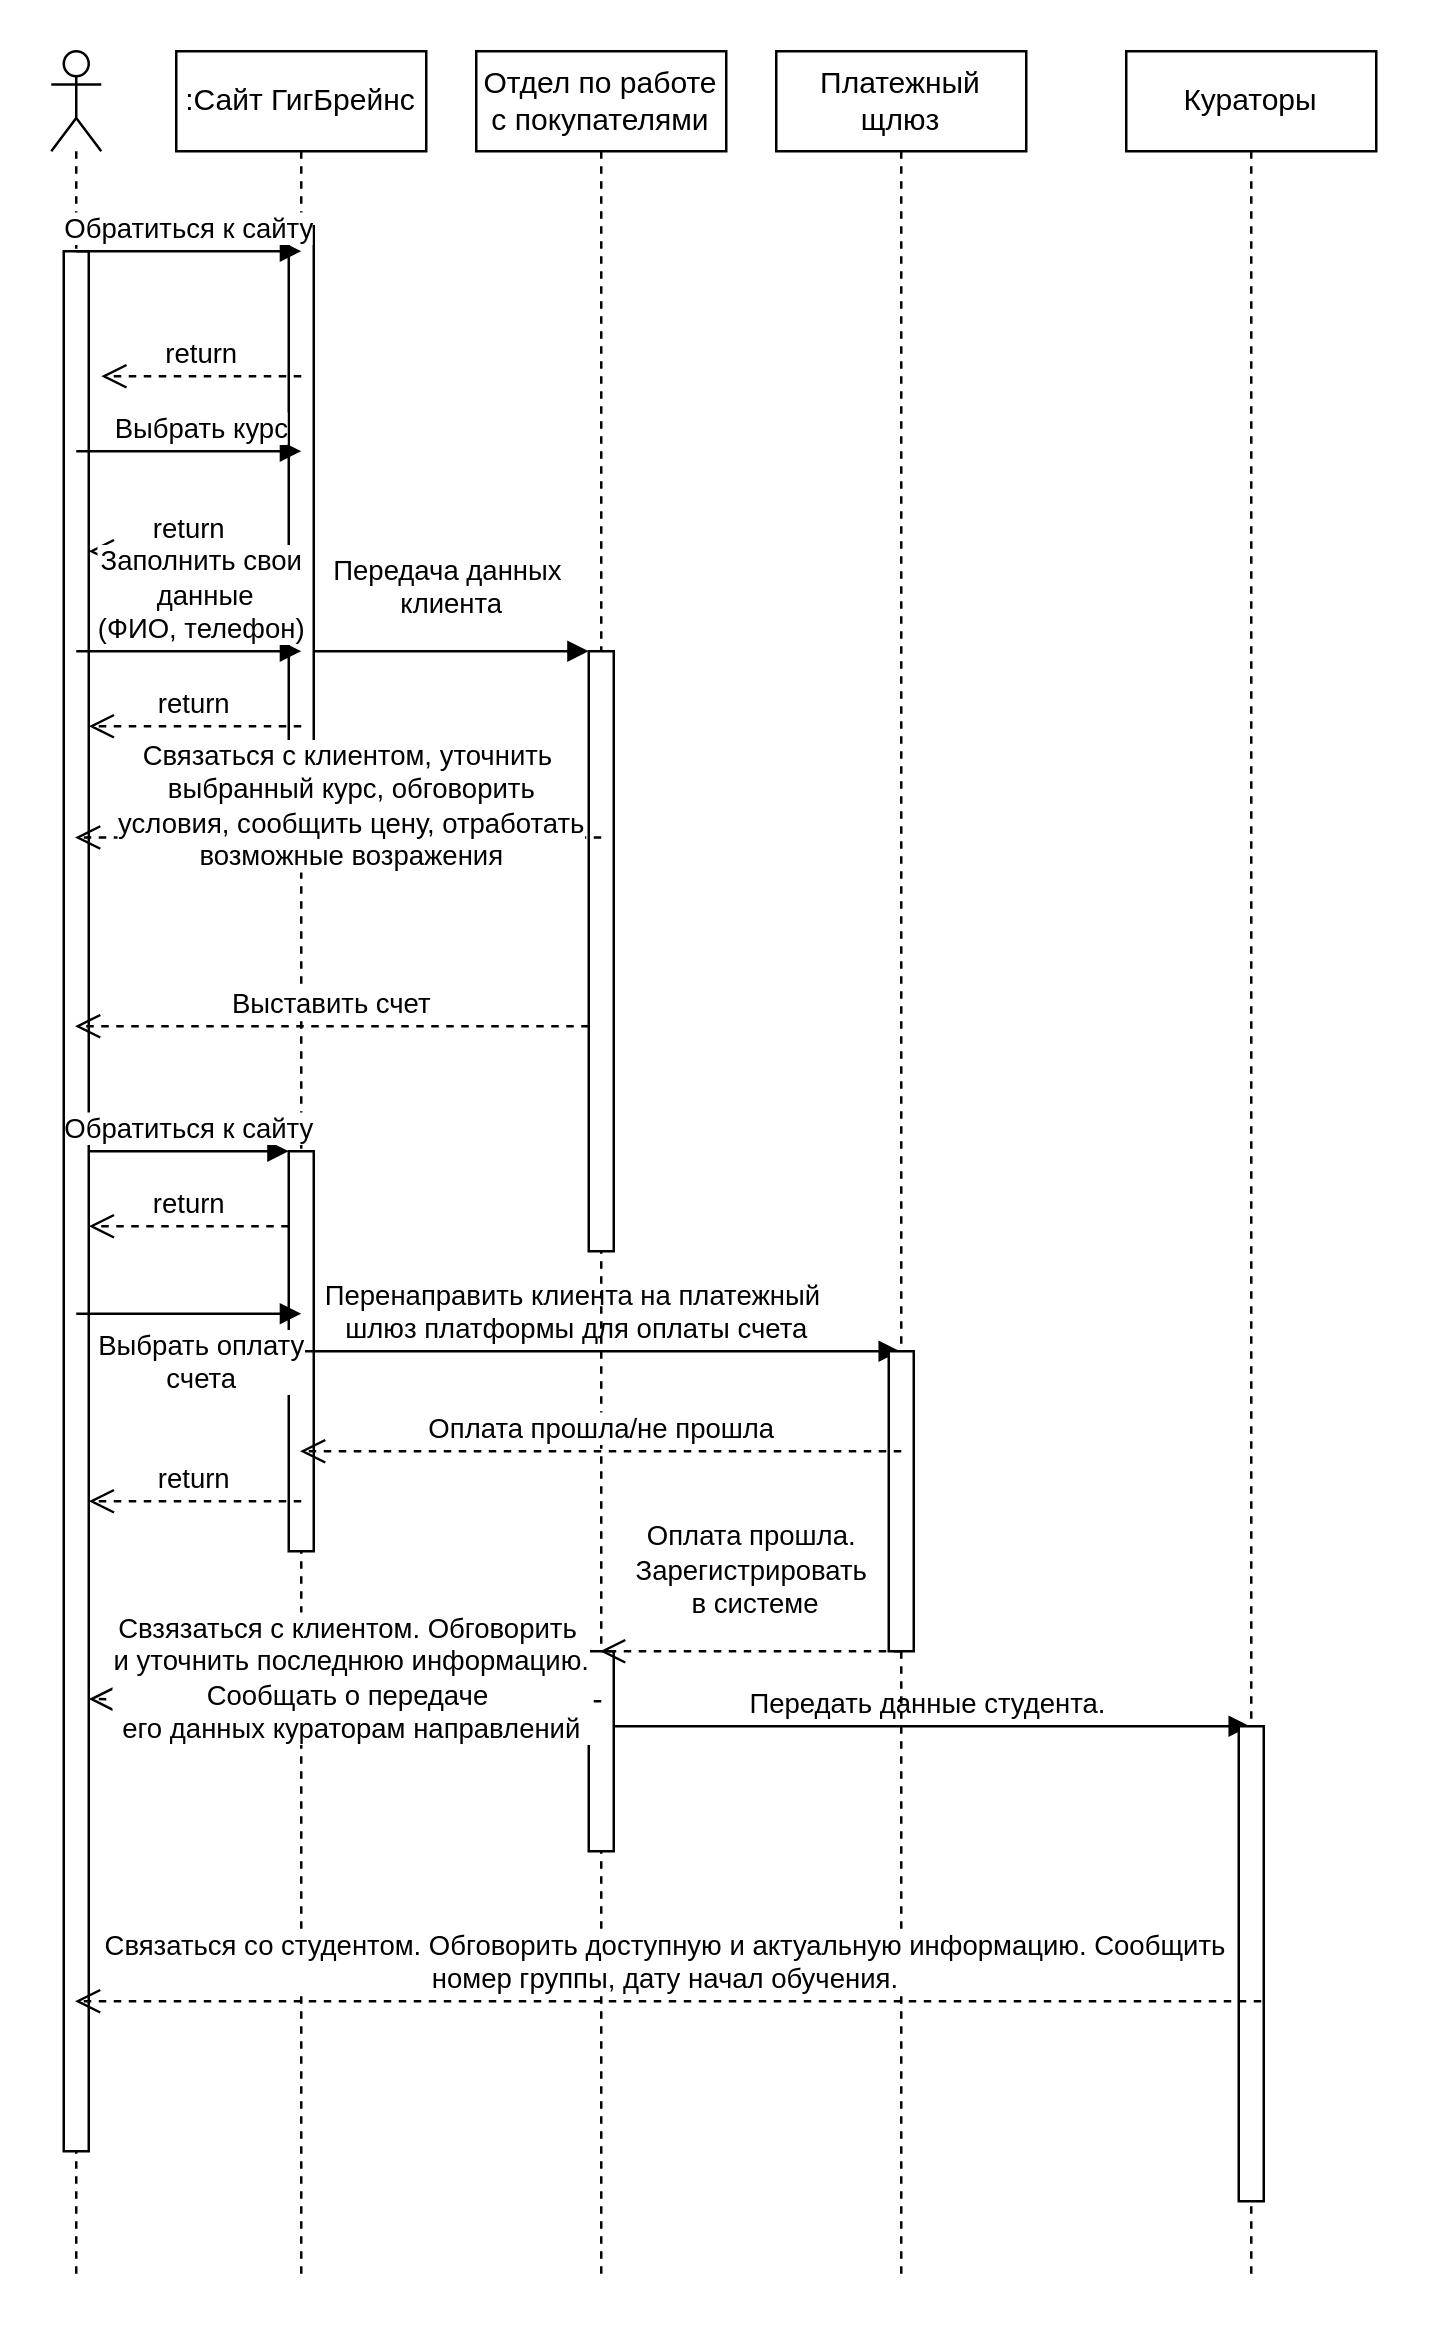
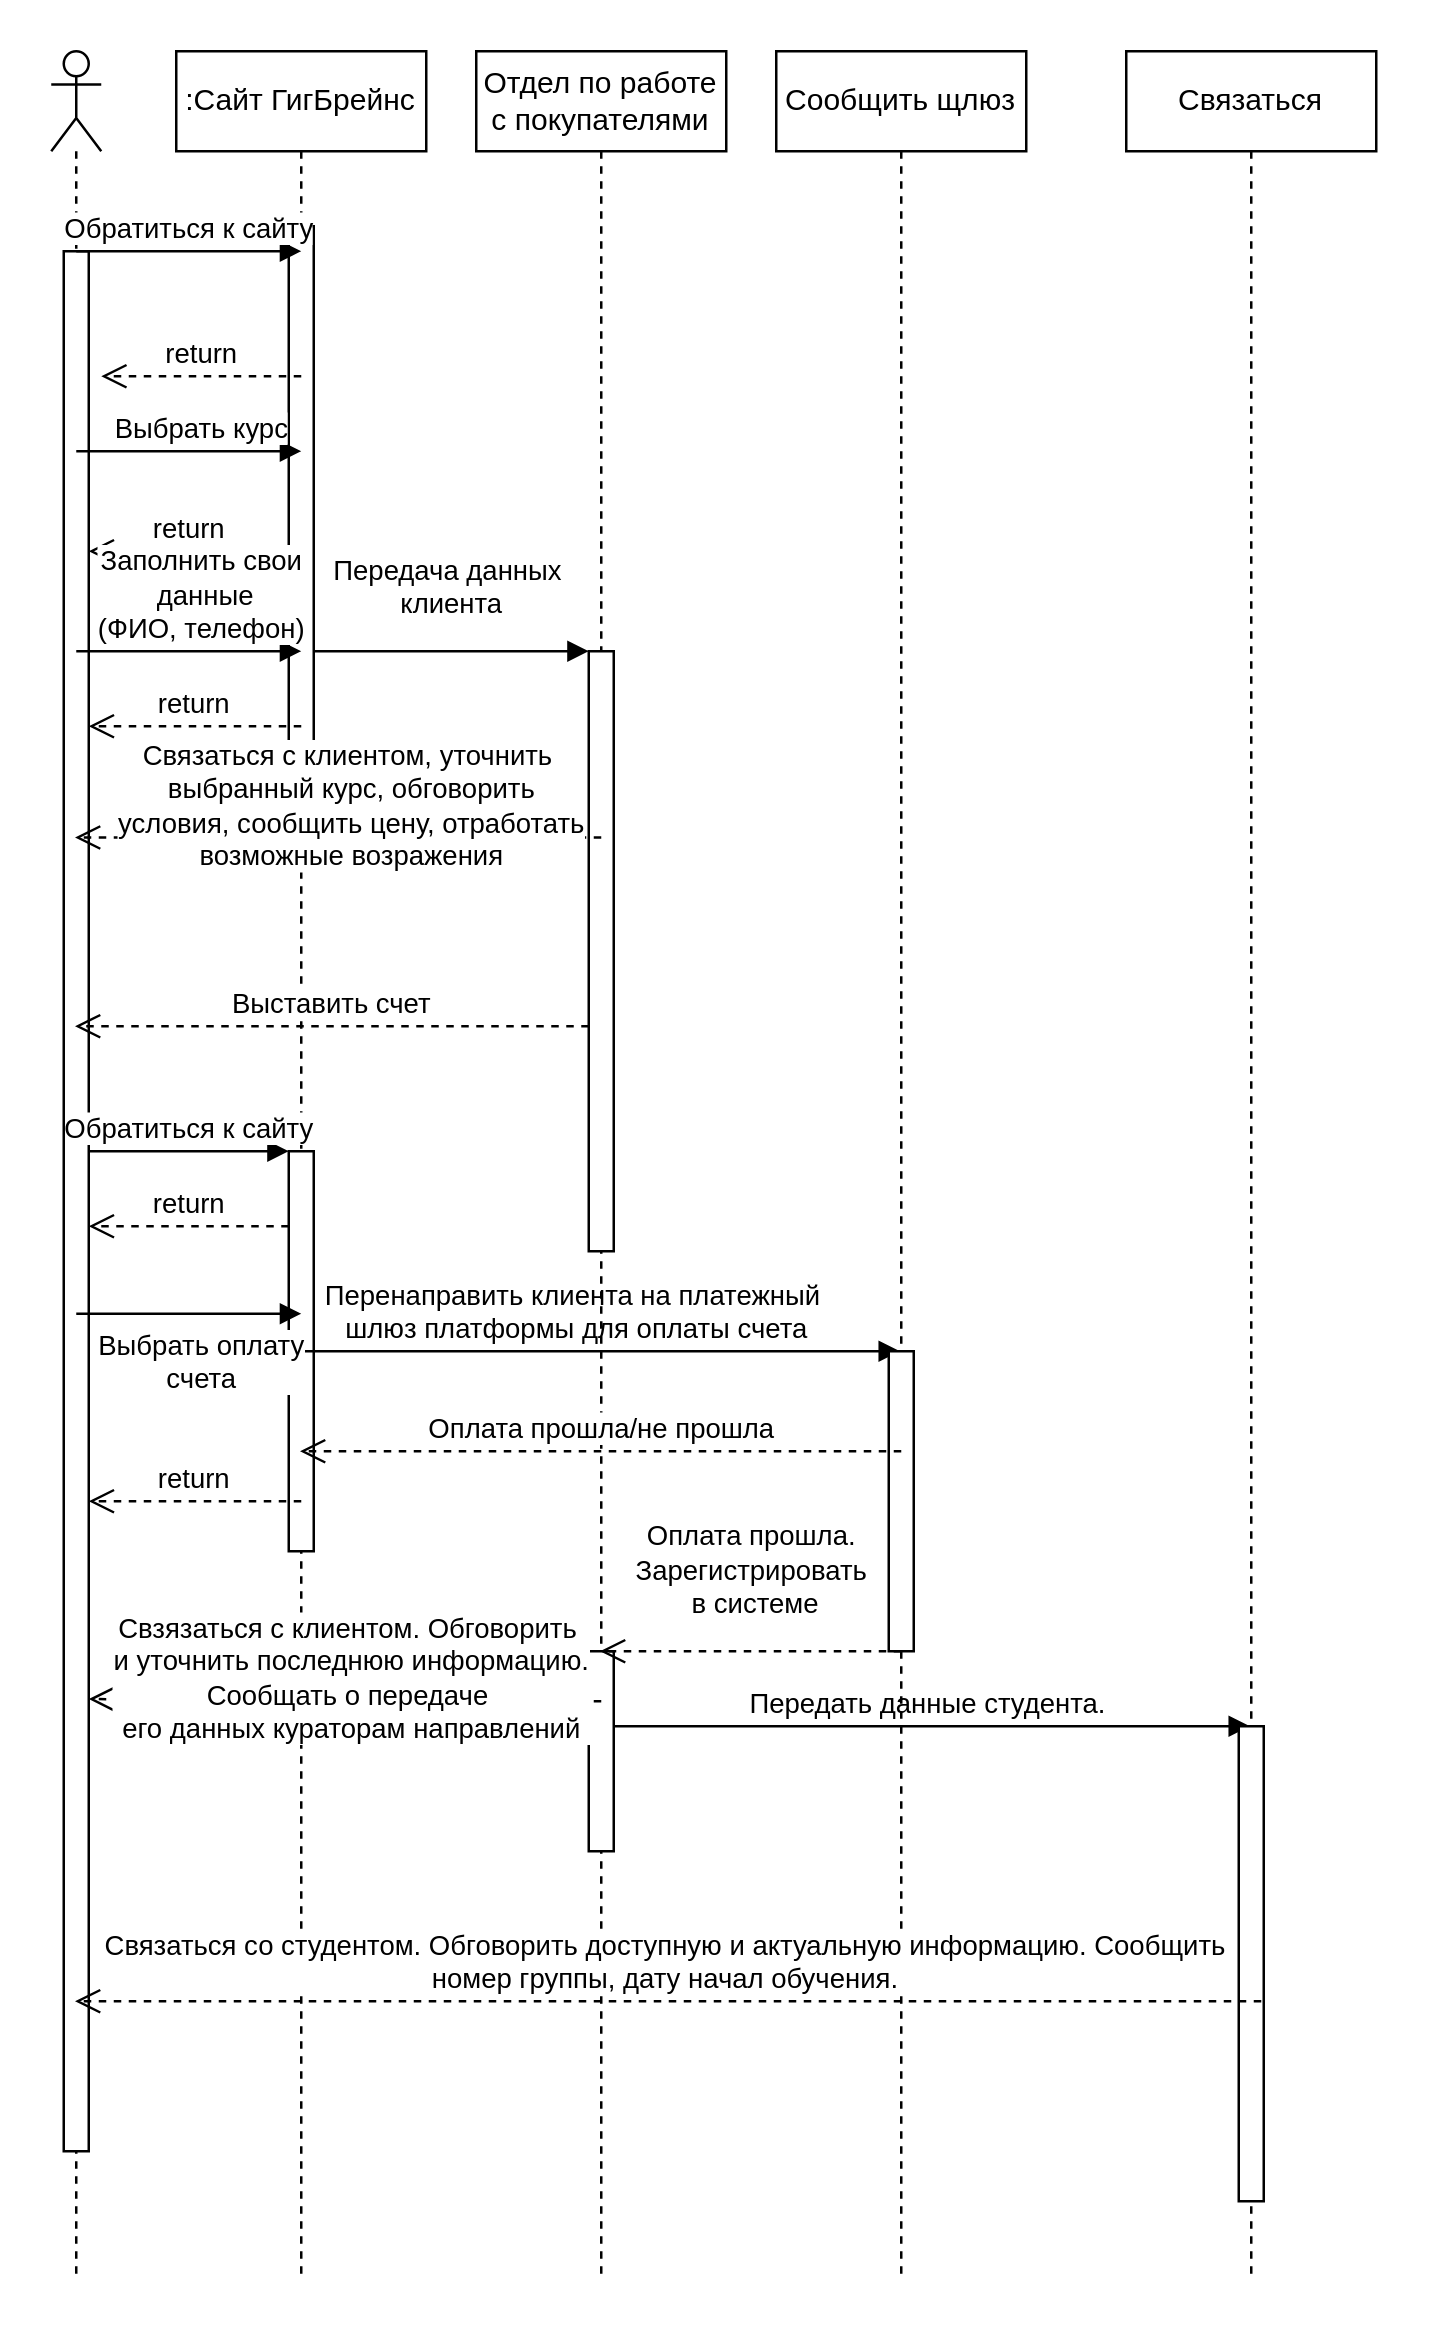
(901, 101) -> (901, 101)
(1251, 101) -> (1251, 101)
